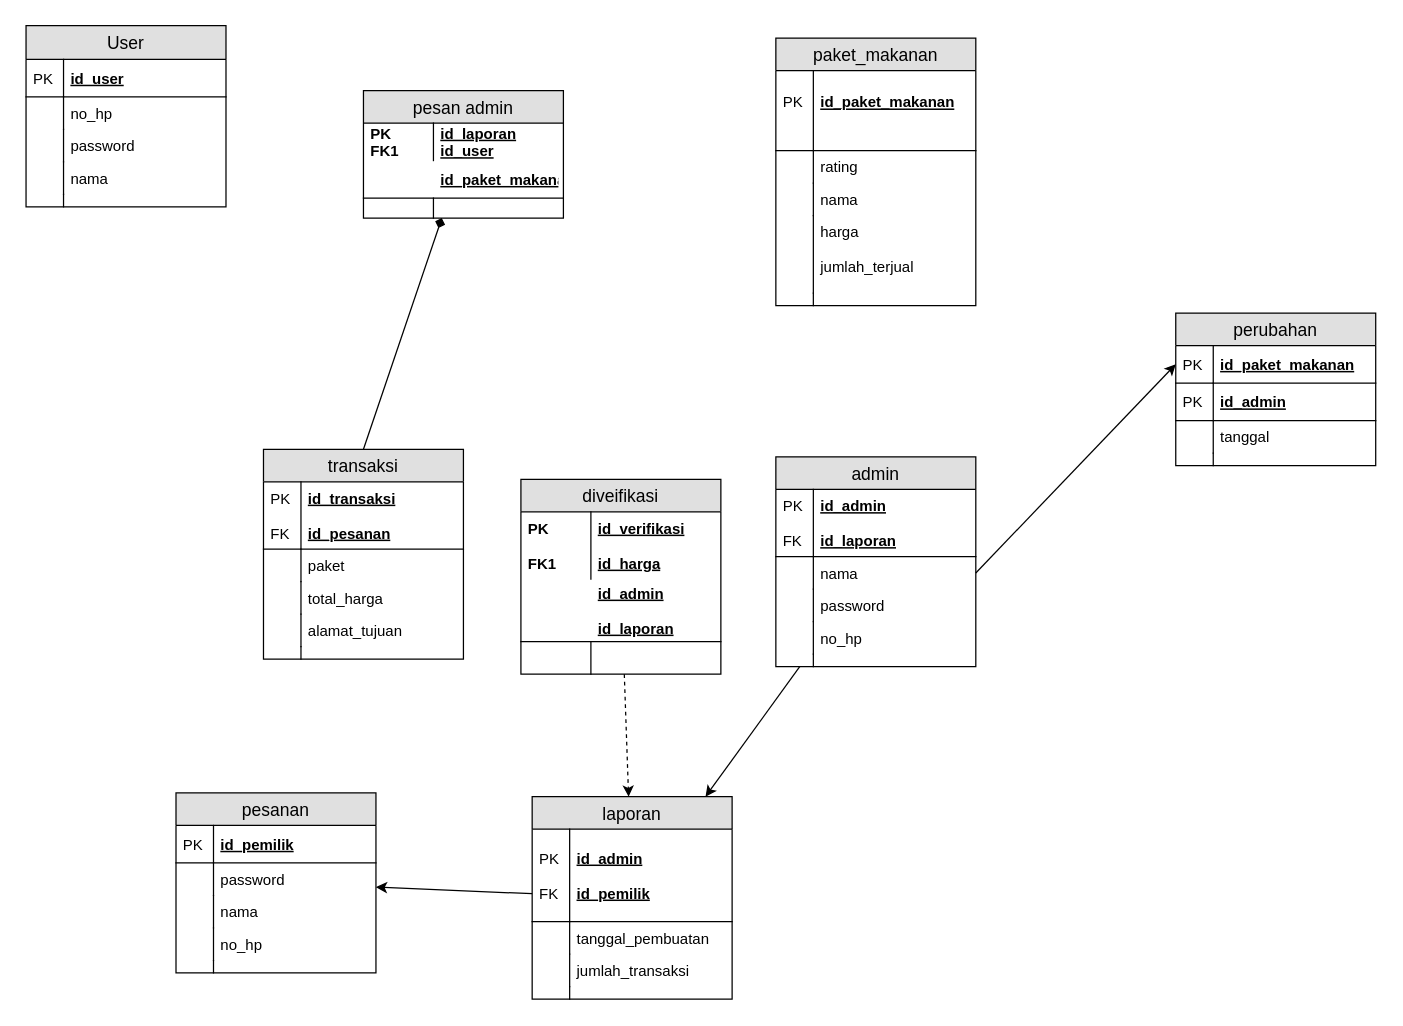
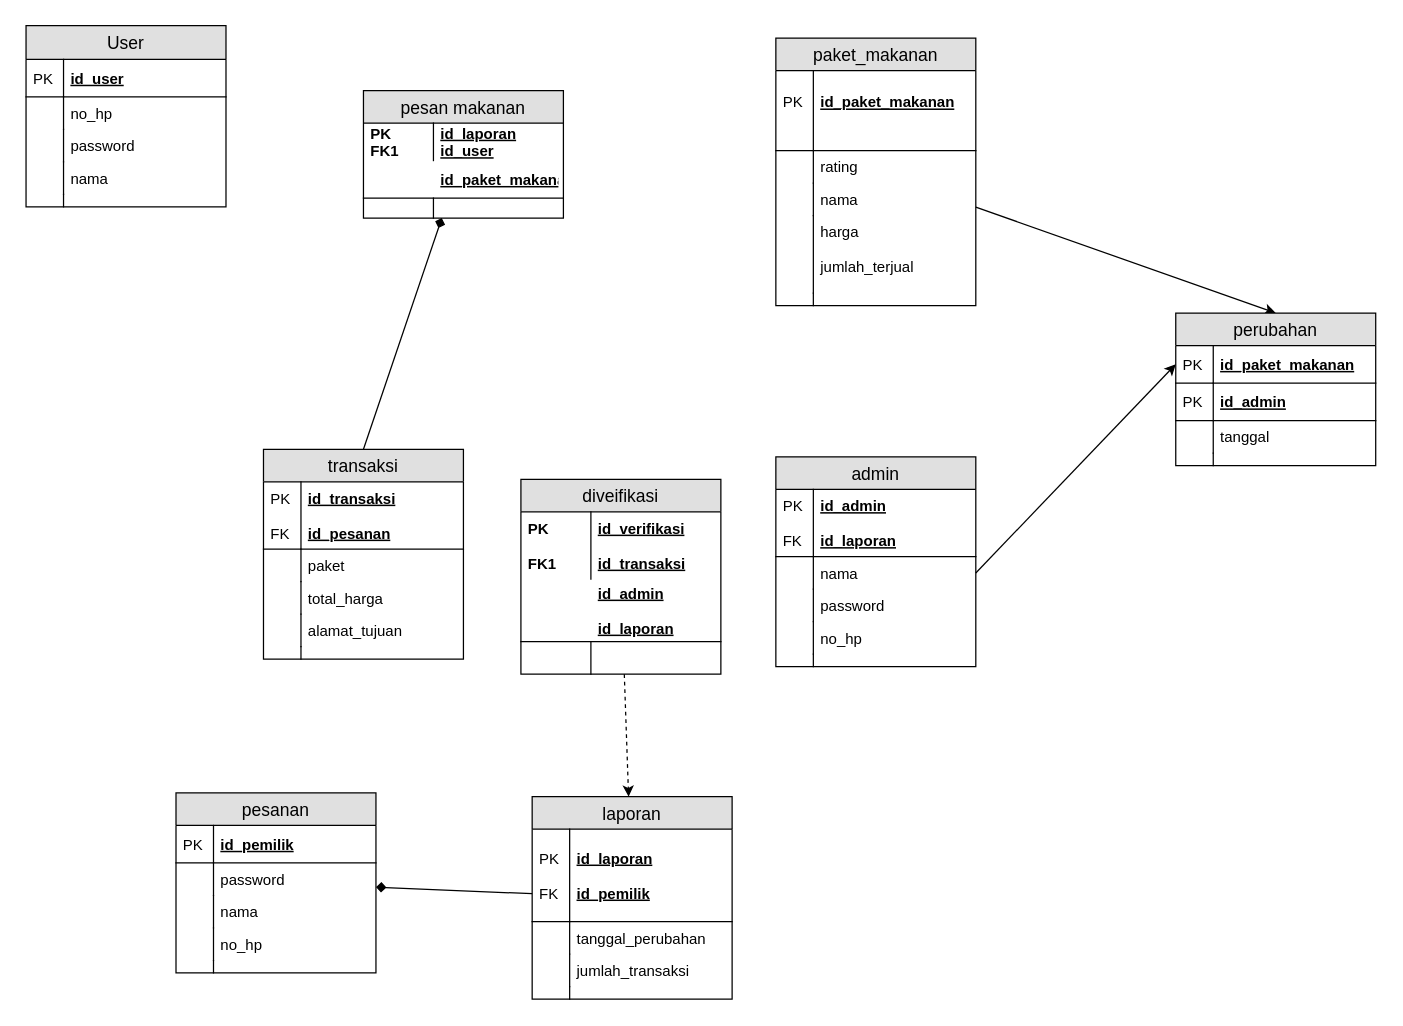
(463, 108) -> (463, 108)
none -> (1123, 259)
(644, 529) -> (644, 529)
(755, 729) -> none
(606, 859) -> (614, 859)
(386, 888) -> (386, 888)
(646, 939) -> (646, 939)
